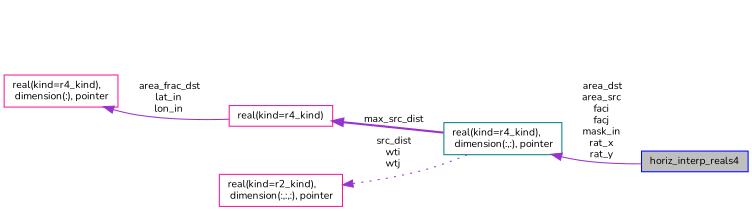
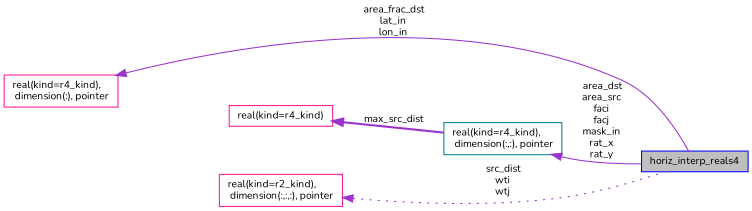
(171, 119) -> (425, 38)
(412, 173) -> (511, 202)
